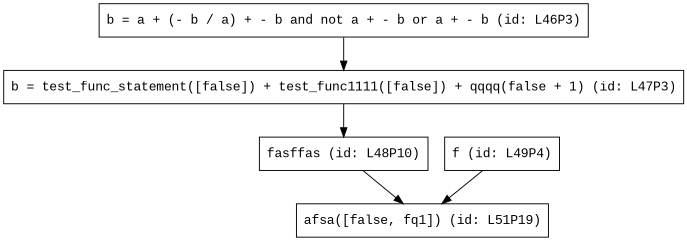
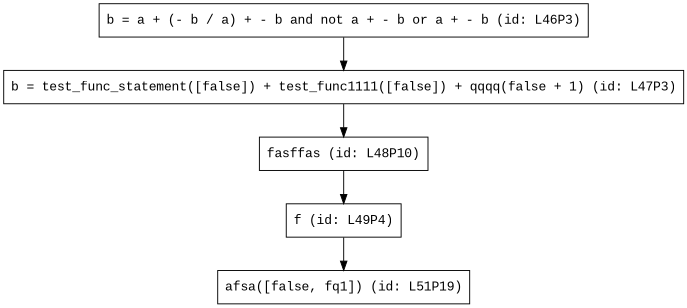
(380, 184) -> (344, 183)
